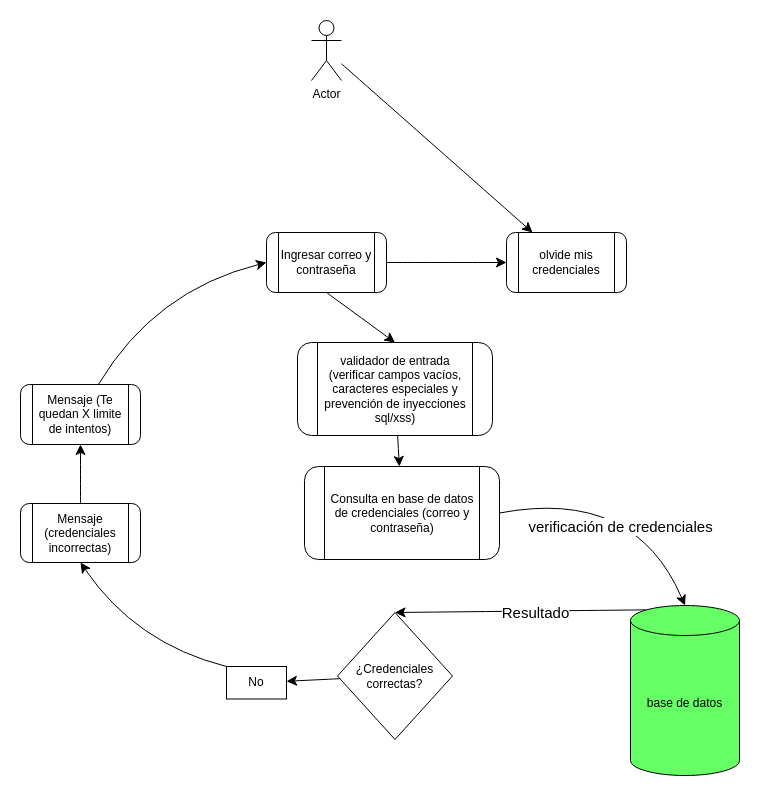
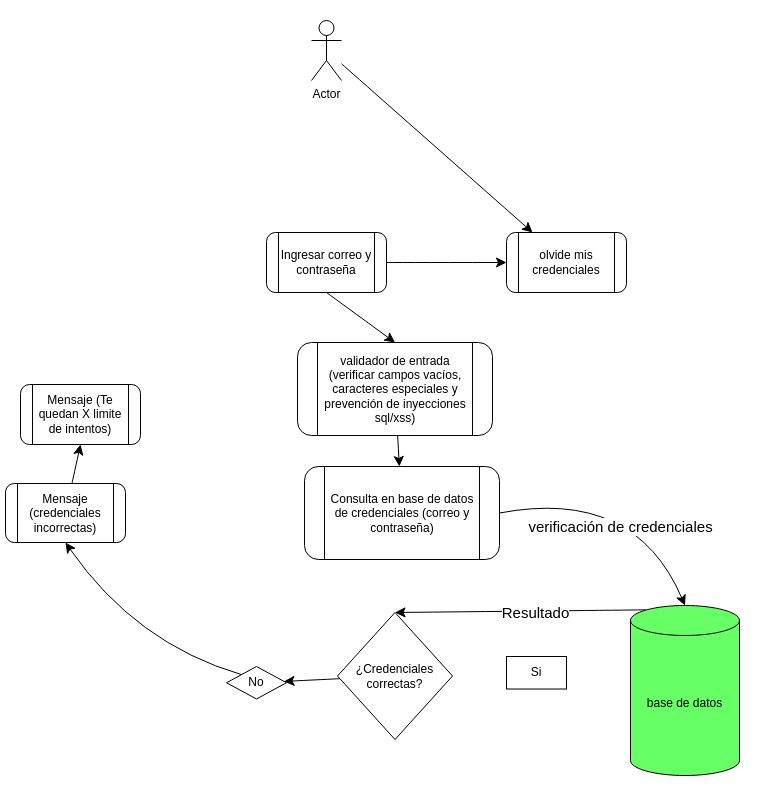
(166, 308) -> none
(81, 533) -> (66, 513)
none -> (537, 673)
(257, 683) -> (257, 683)
